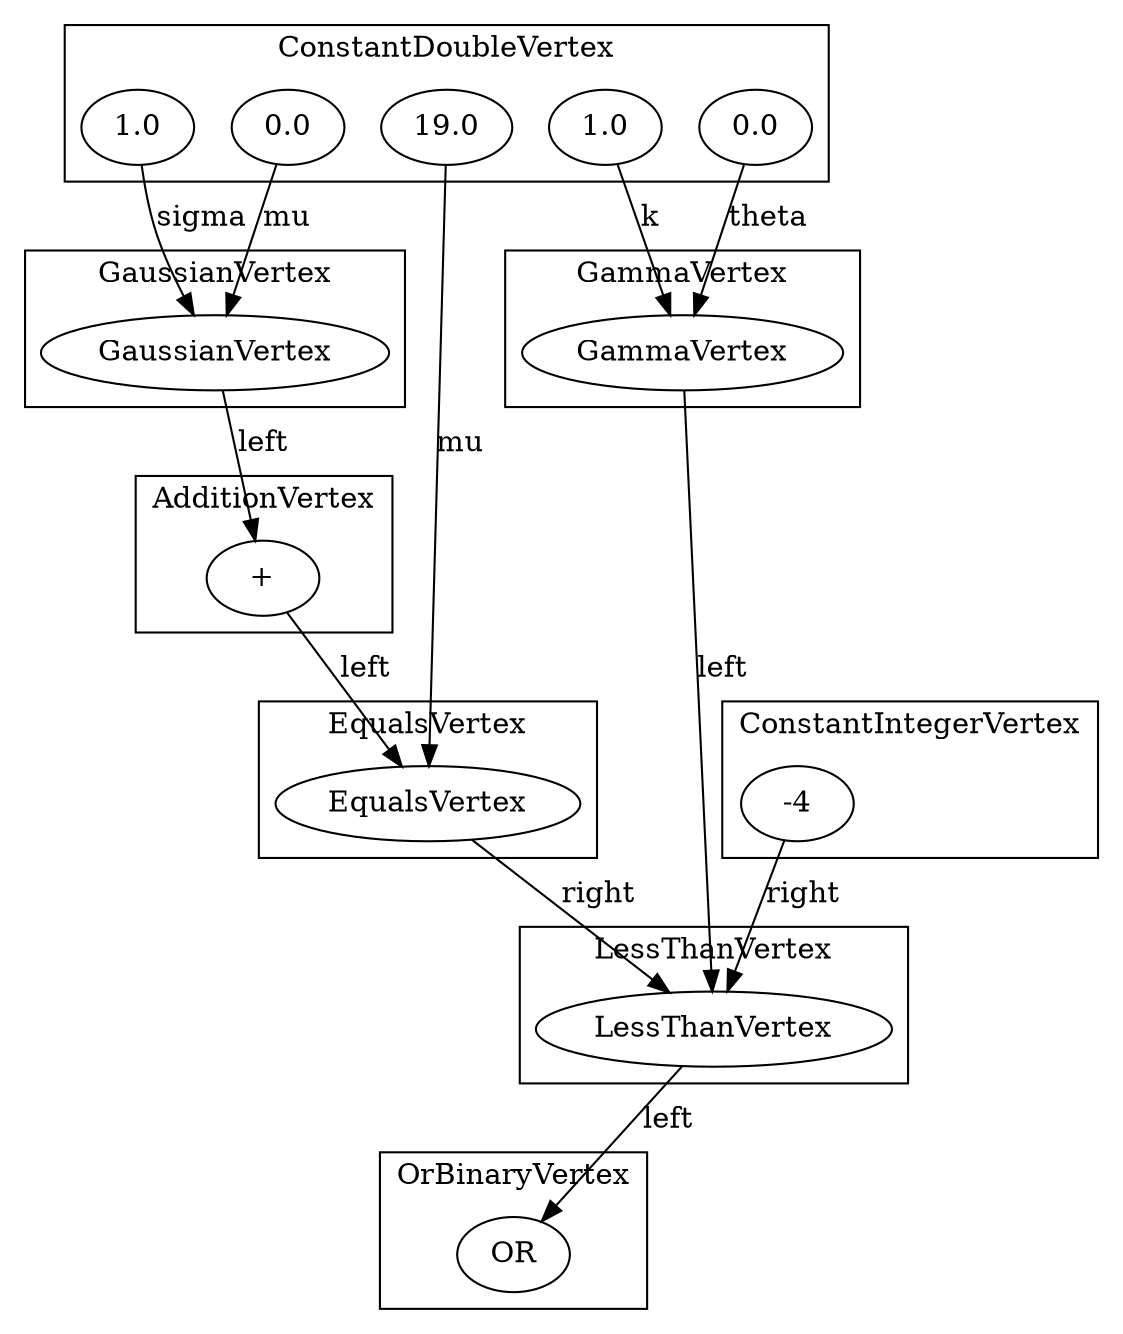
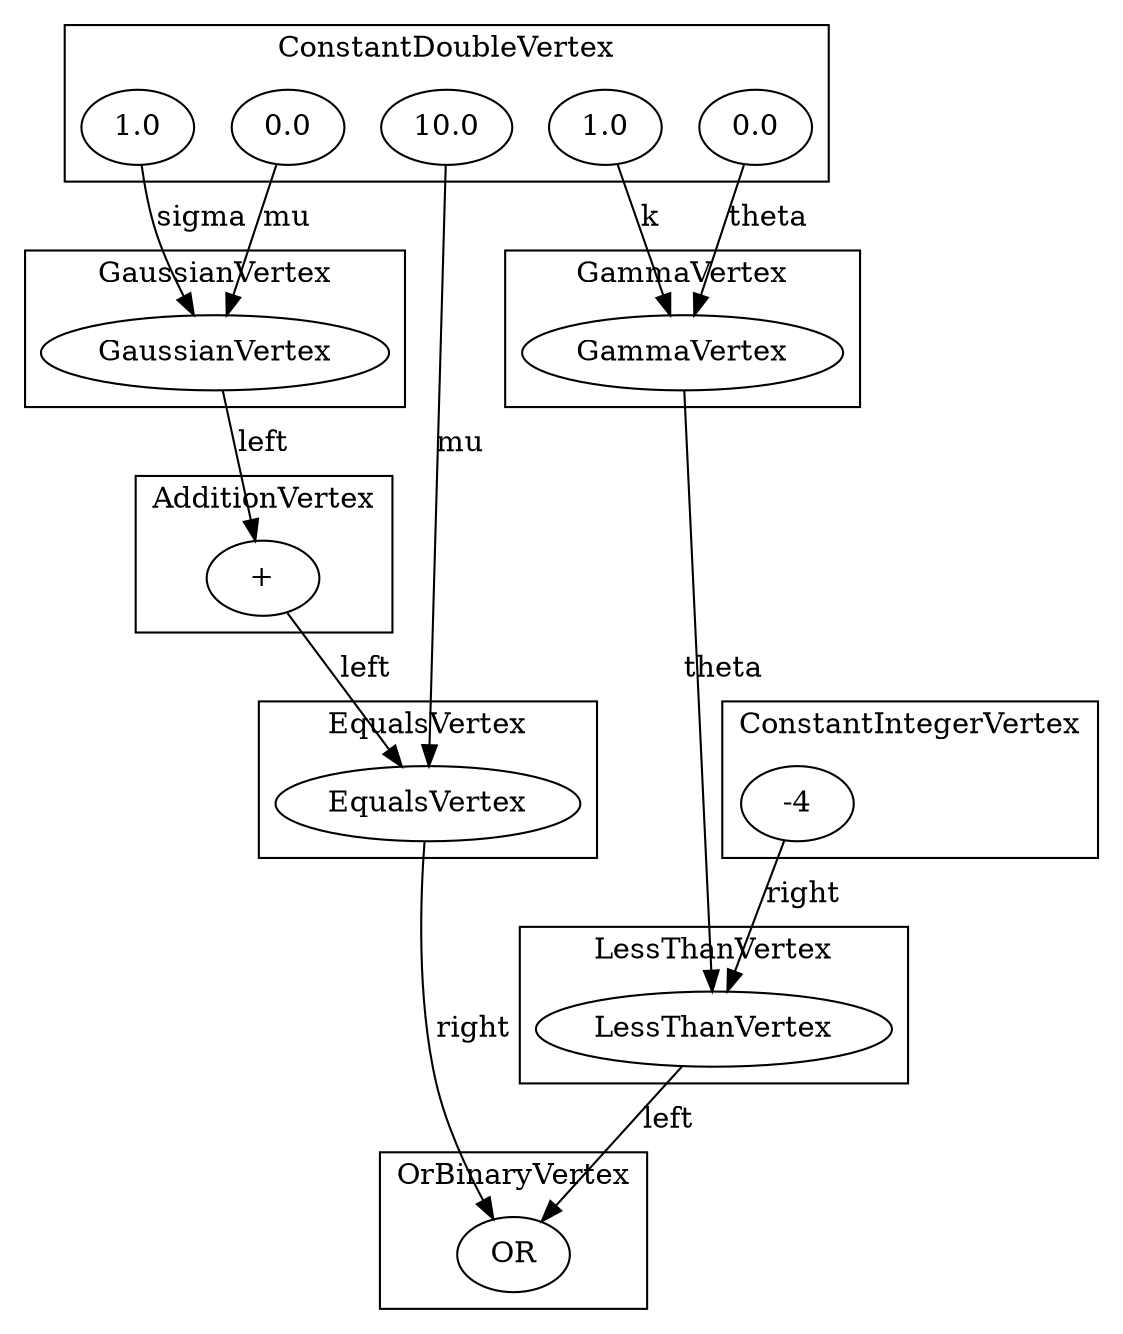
(447, 127) -> (447, 127)
(723, 669) -> (723, 669)
(562, 910) -> (427, 1026)
